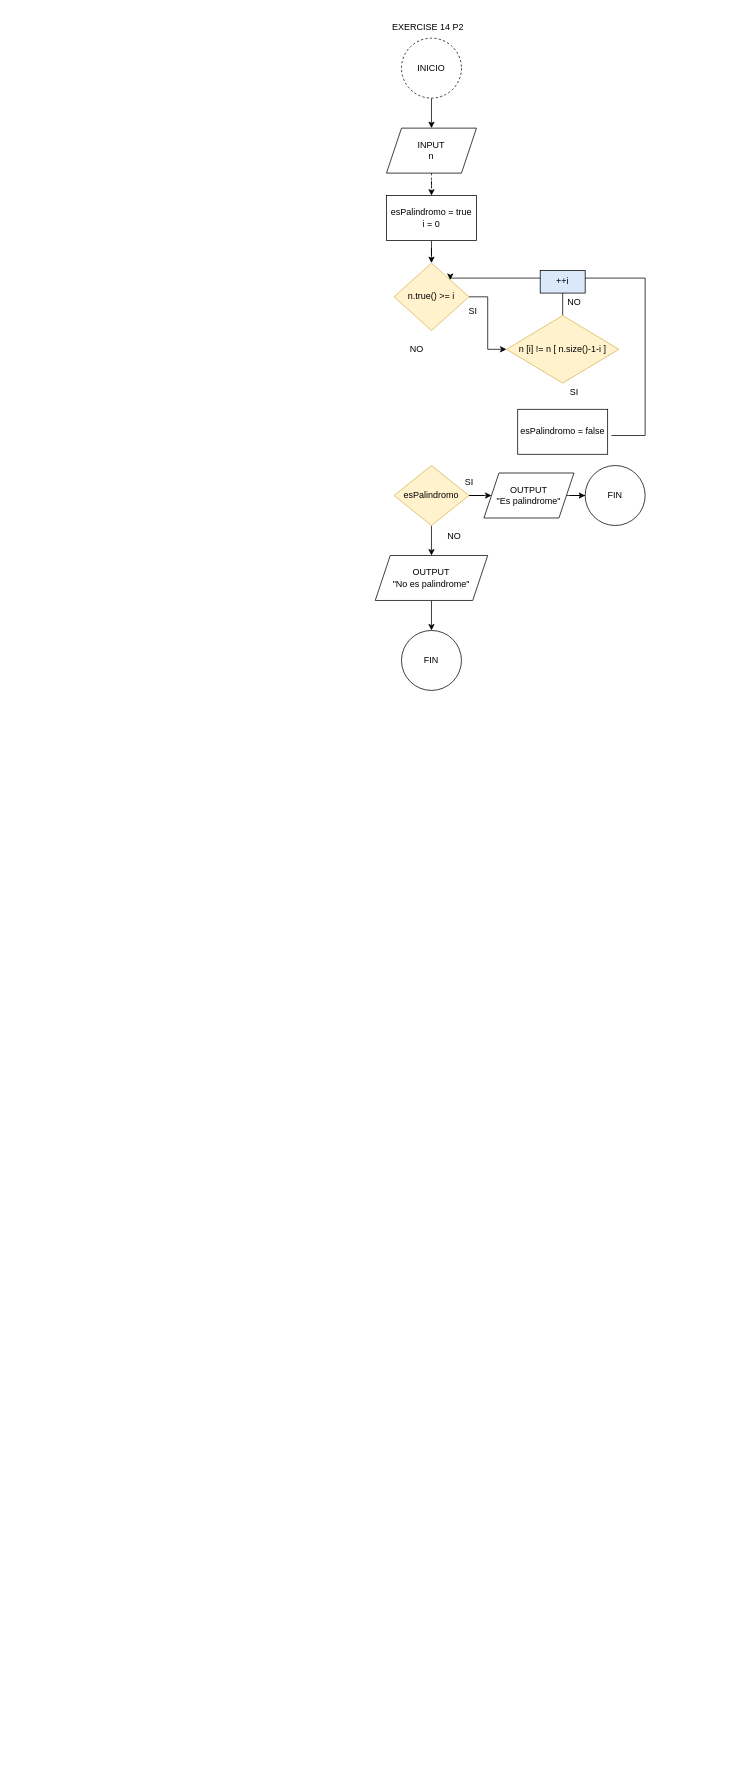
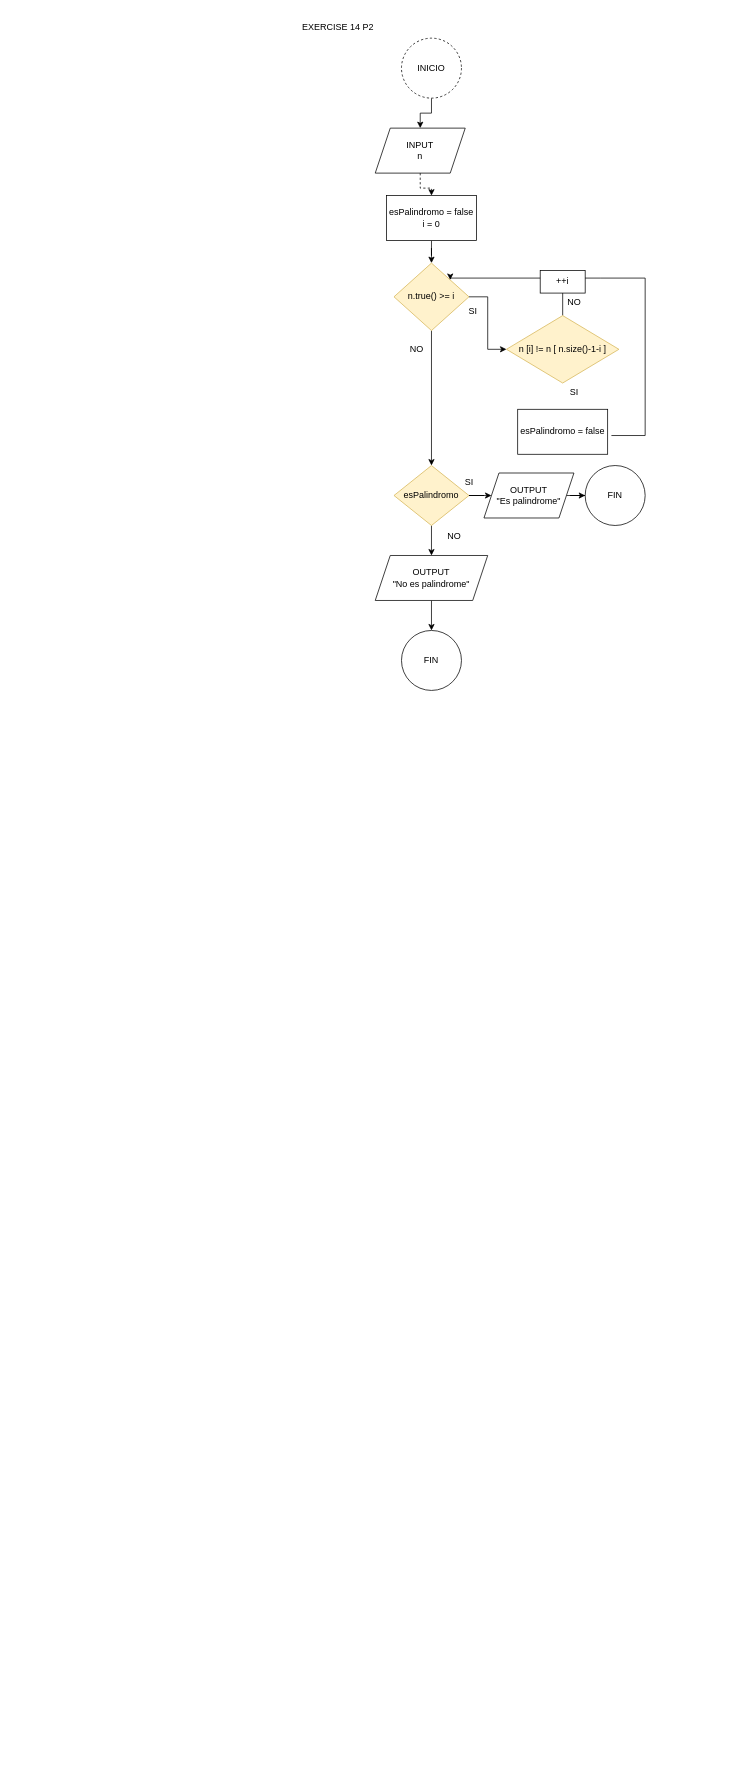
(428, 27) -> (338, 27)
(432, 150) -> (420, 150)
(432, 218) -> (432, 218)
(563, 282) -> (563, 282)
none -> (432, 395)
